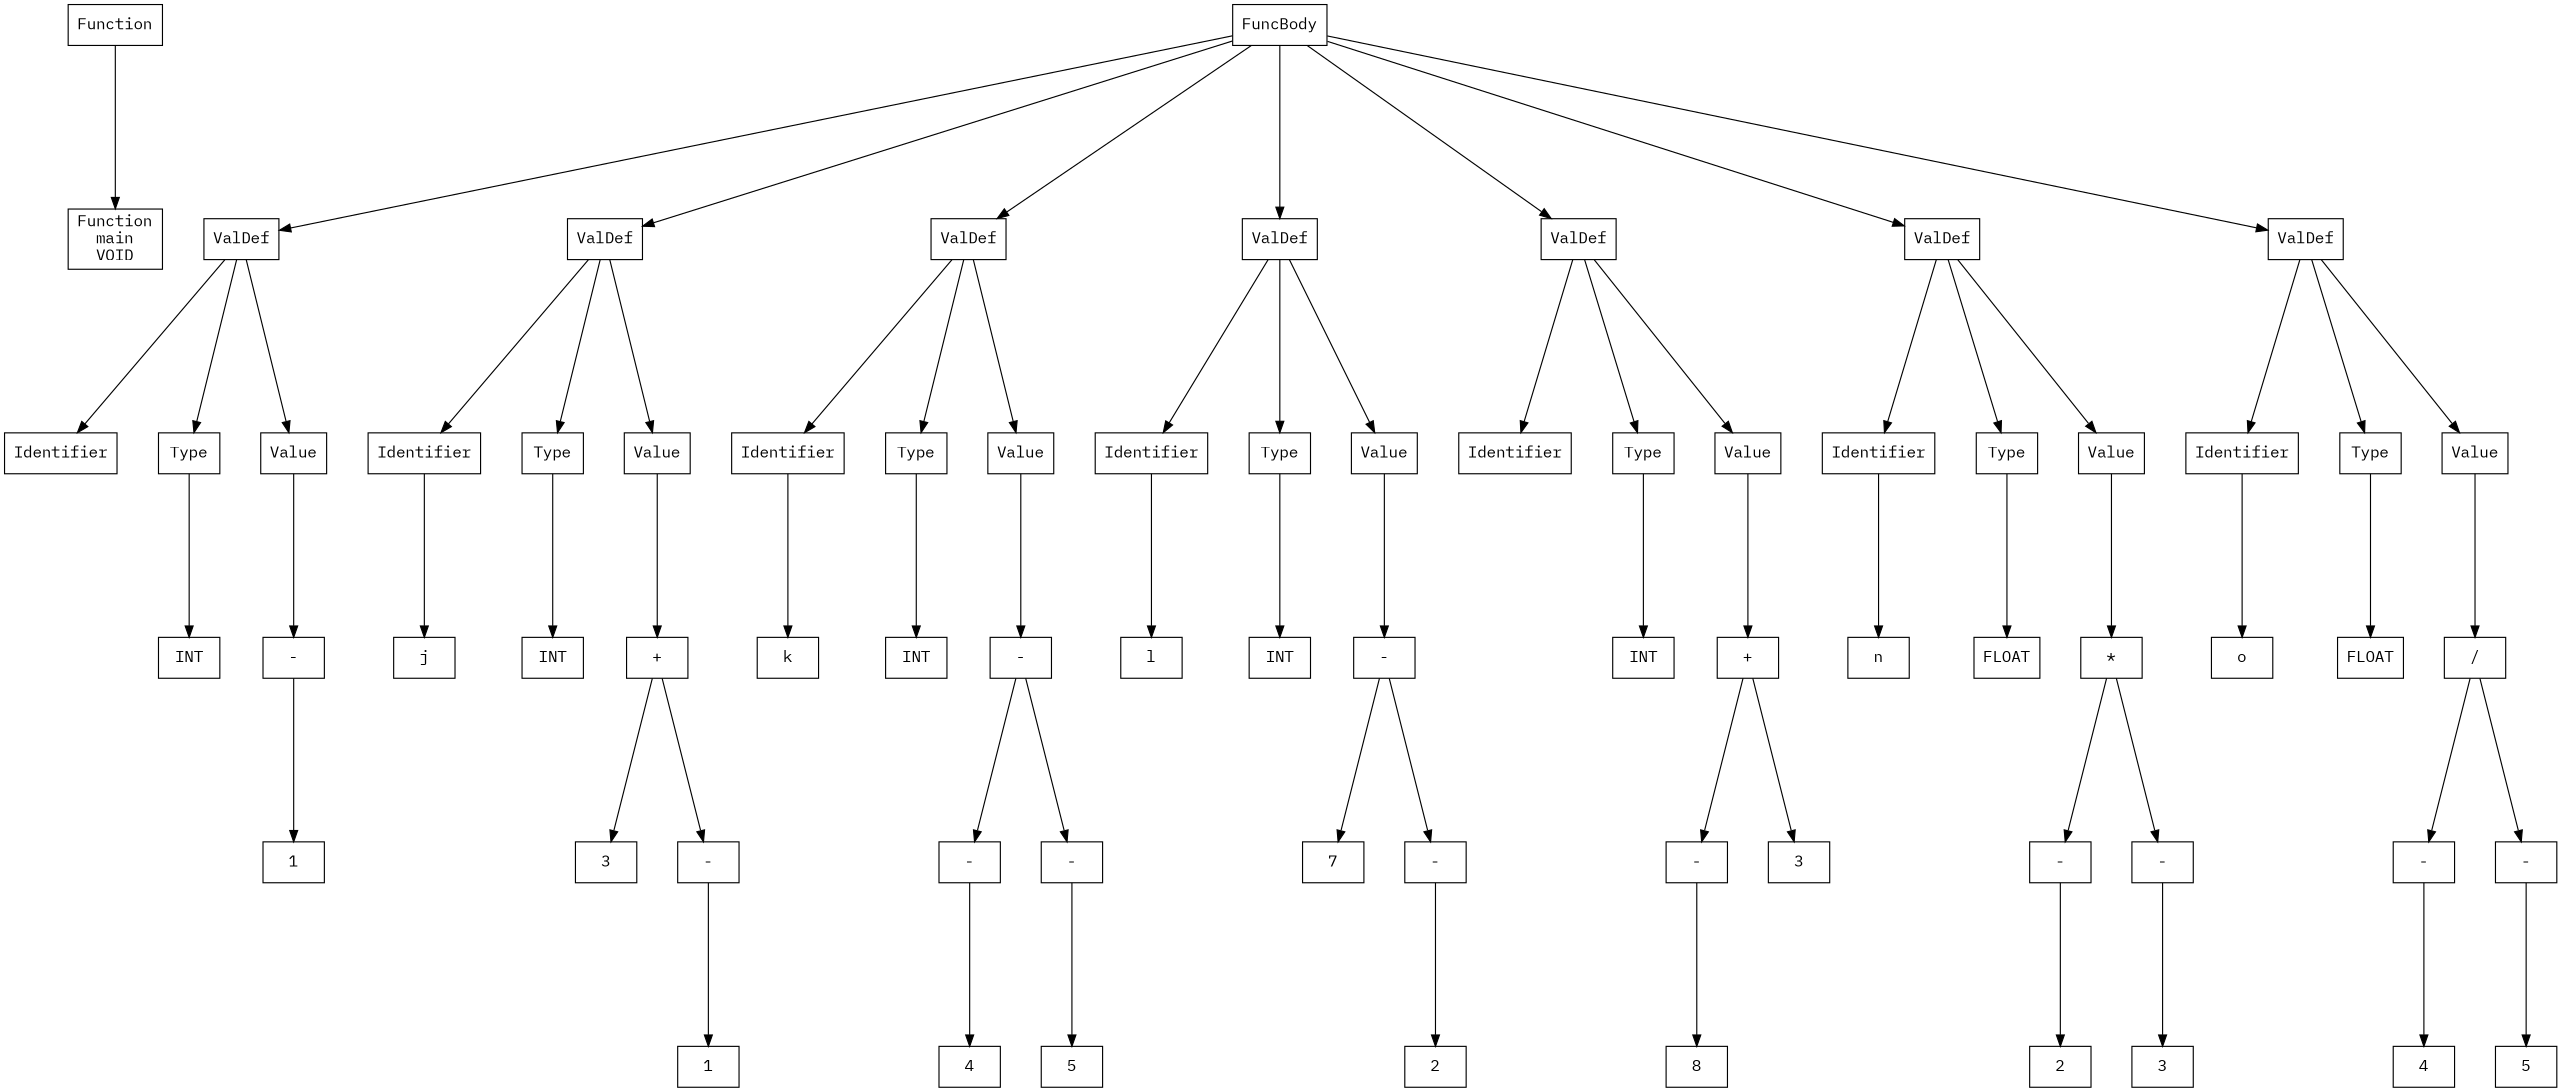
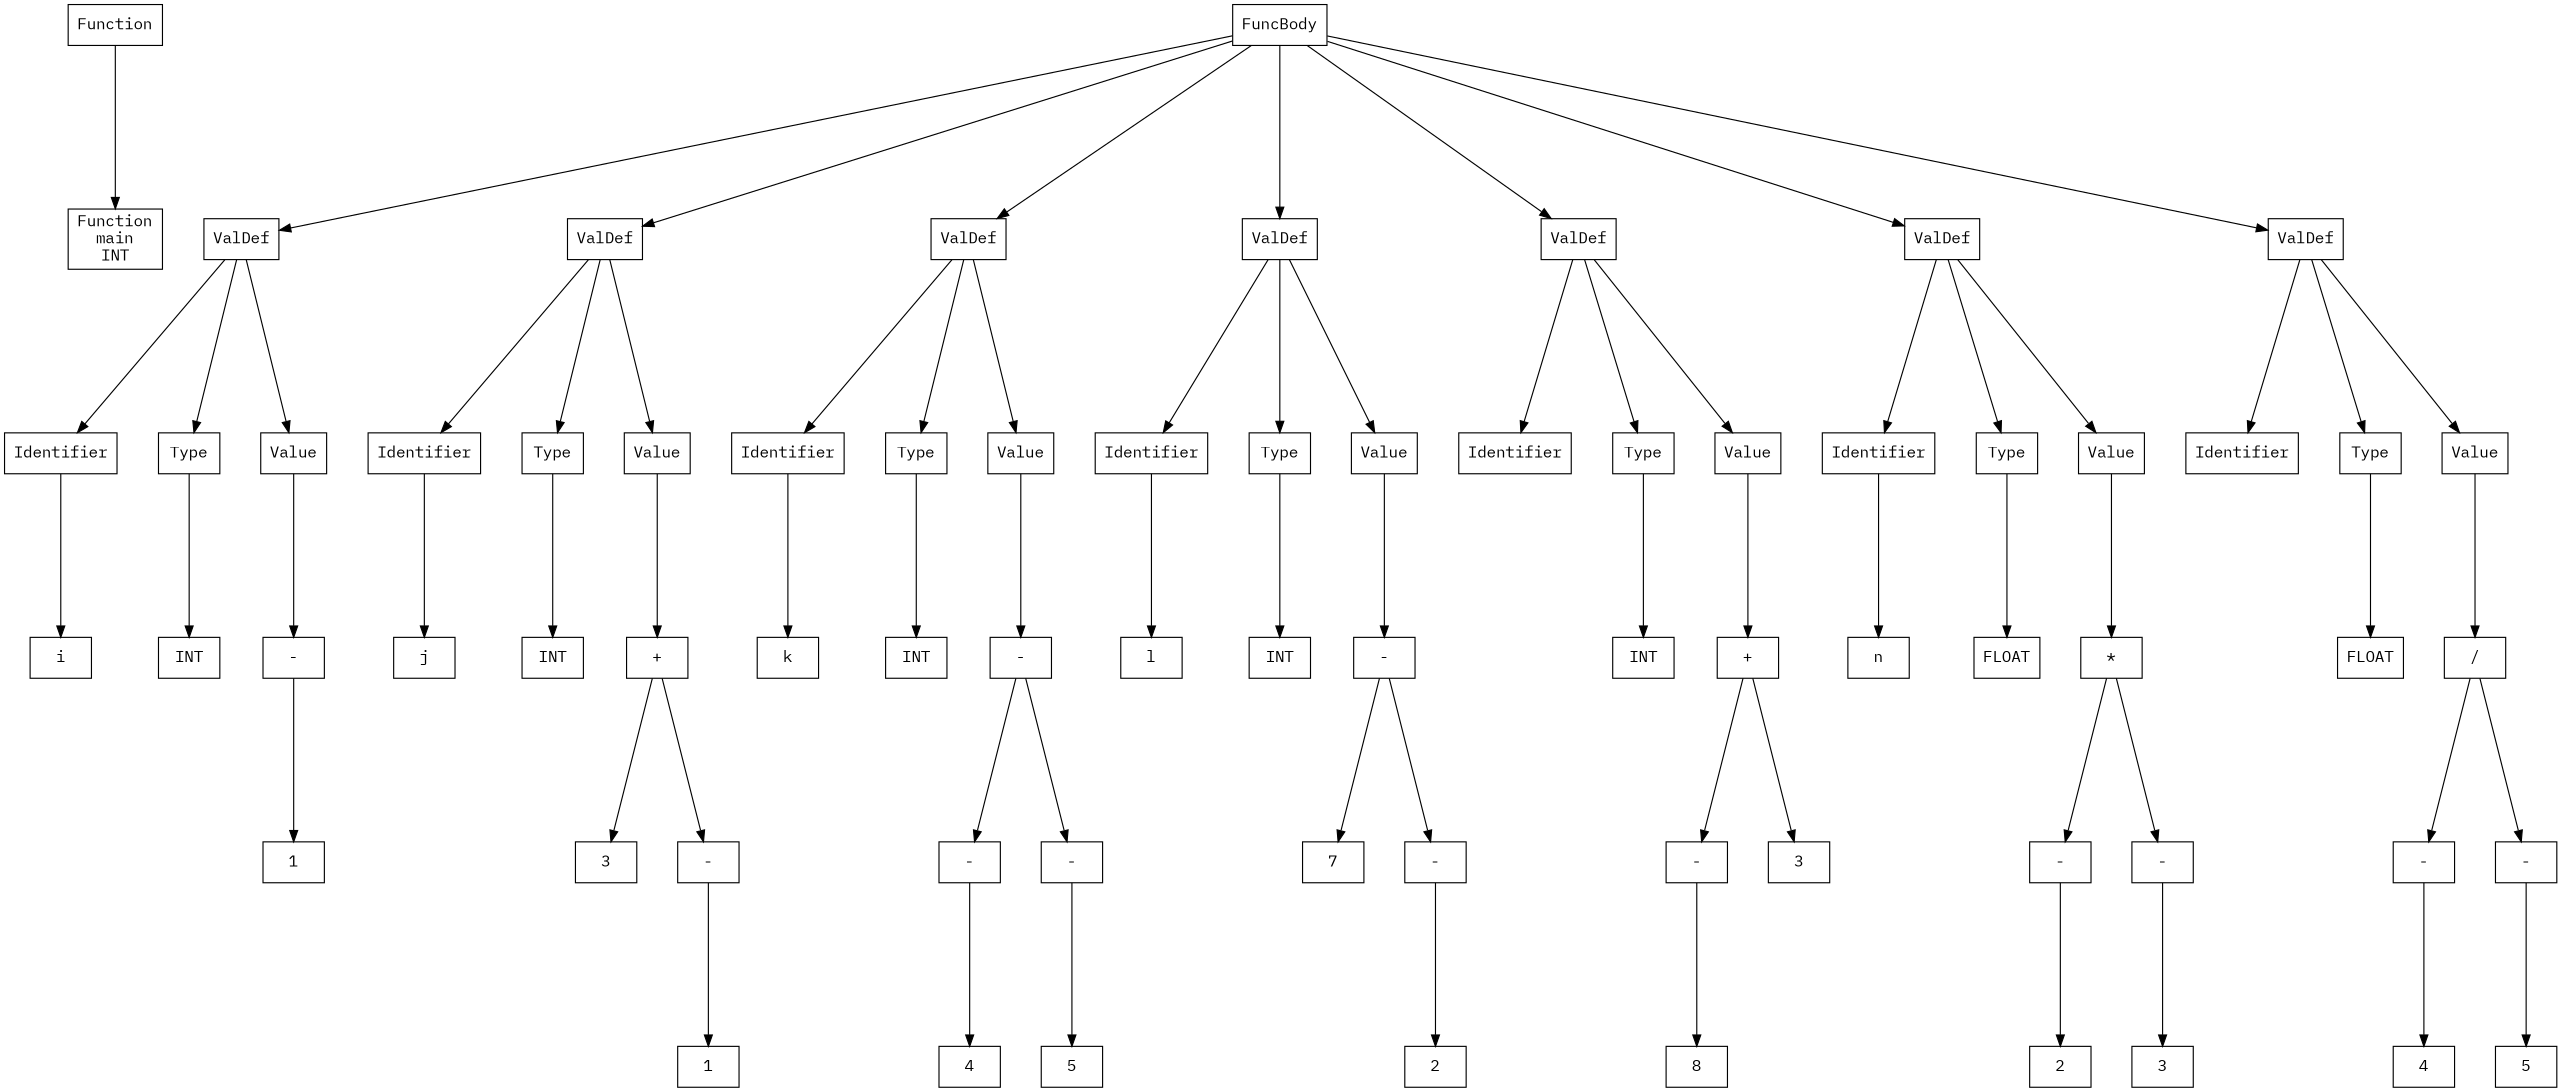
(115, 239) -> (115, 239)
none -> (61, 658)
(2242, 658) -> none
